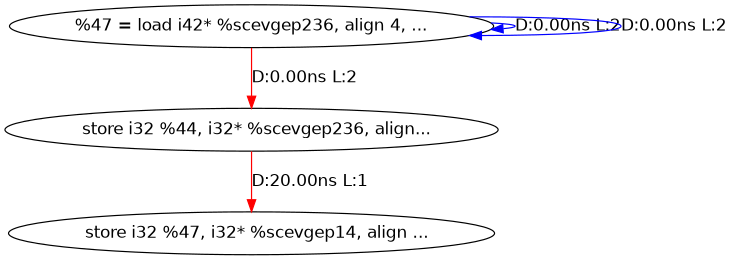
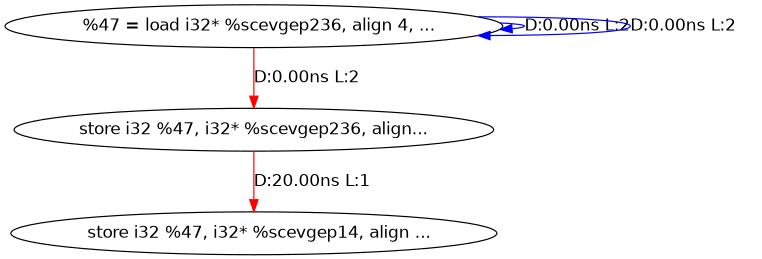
(252, 26) -> (254, 26)
(252, 130) -> (254, 130)
